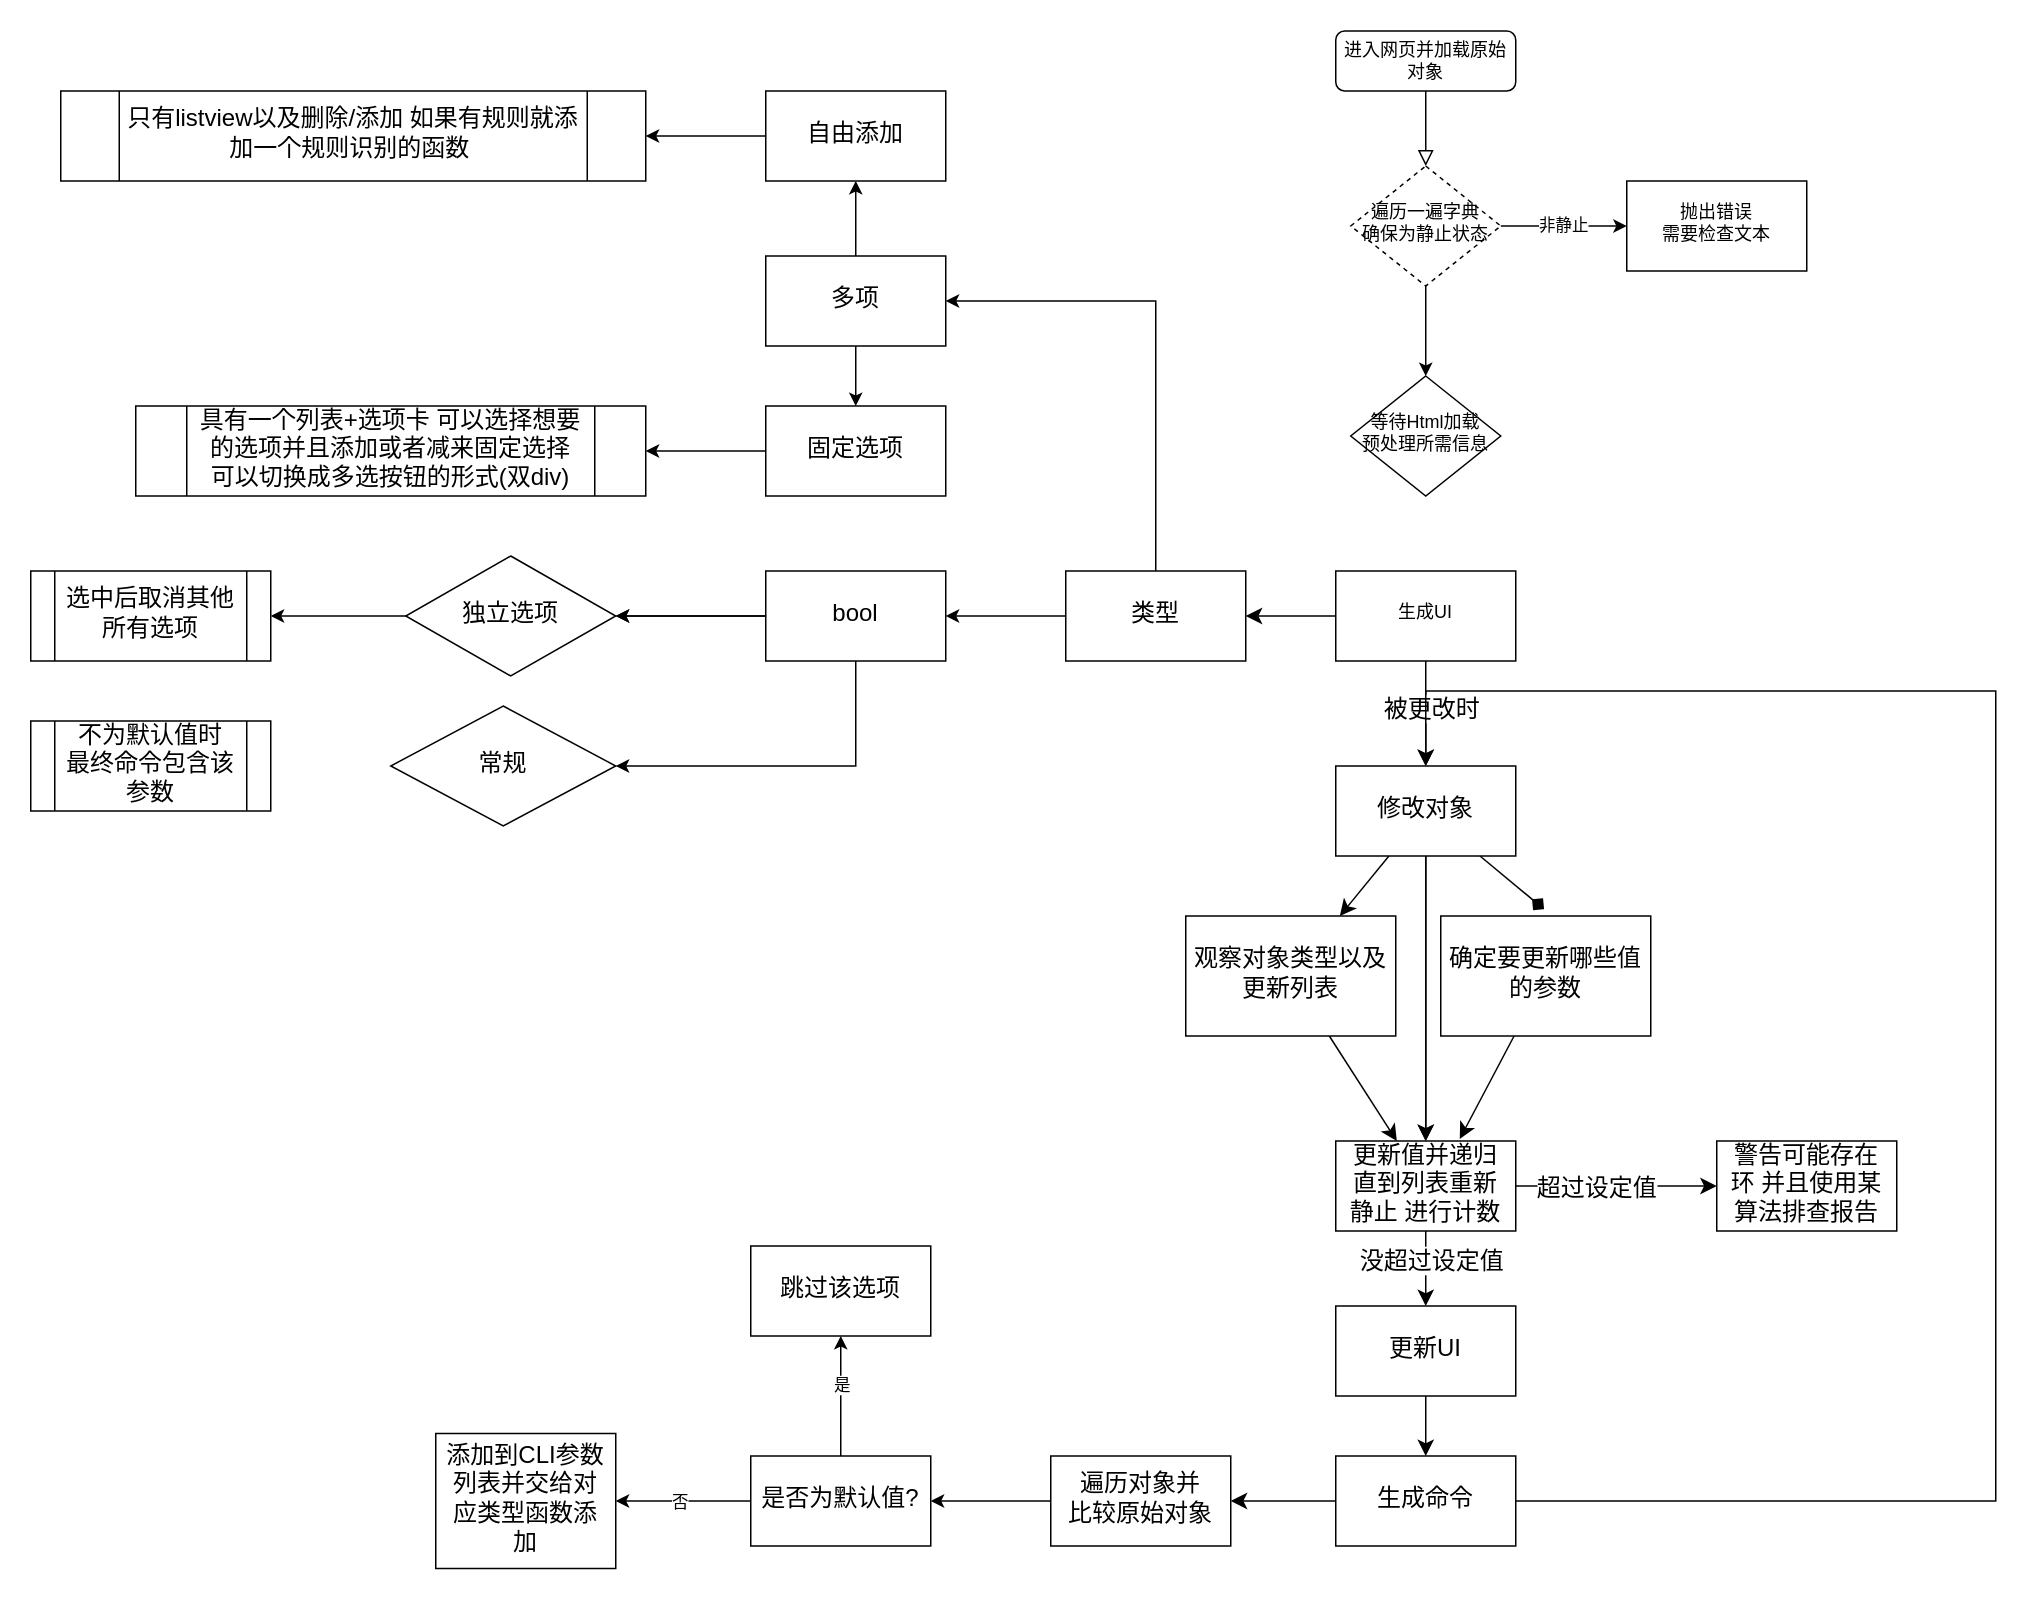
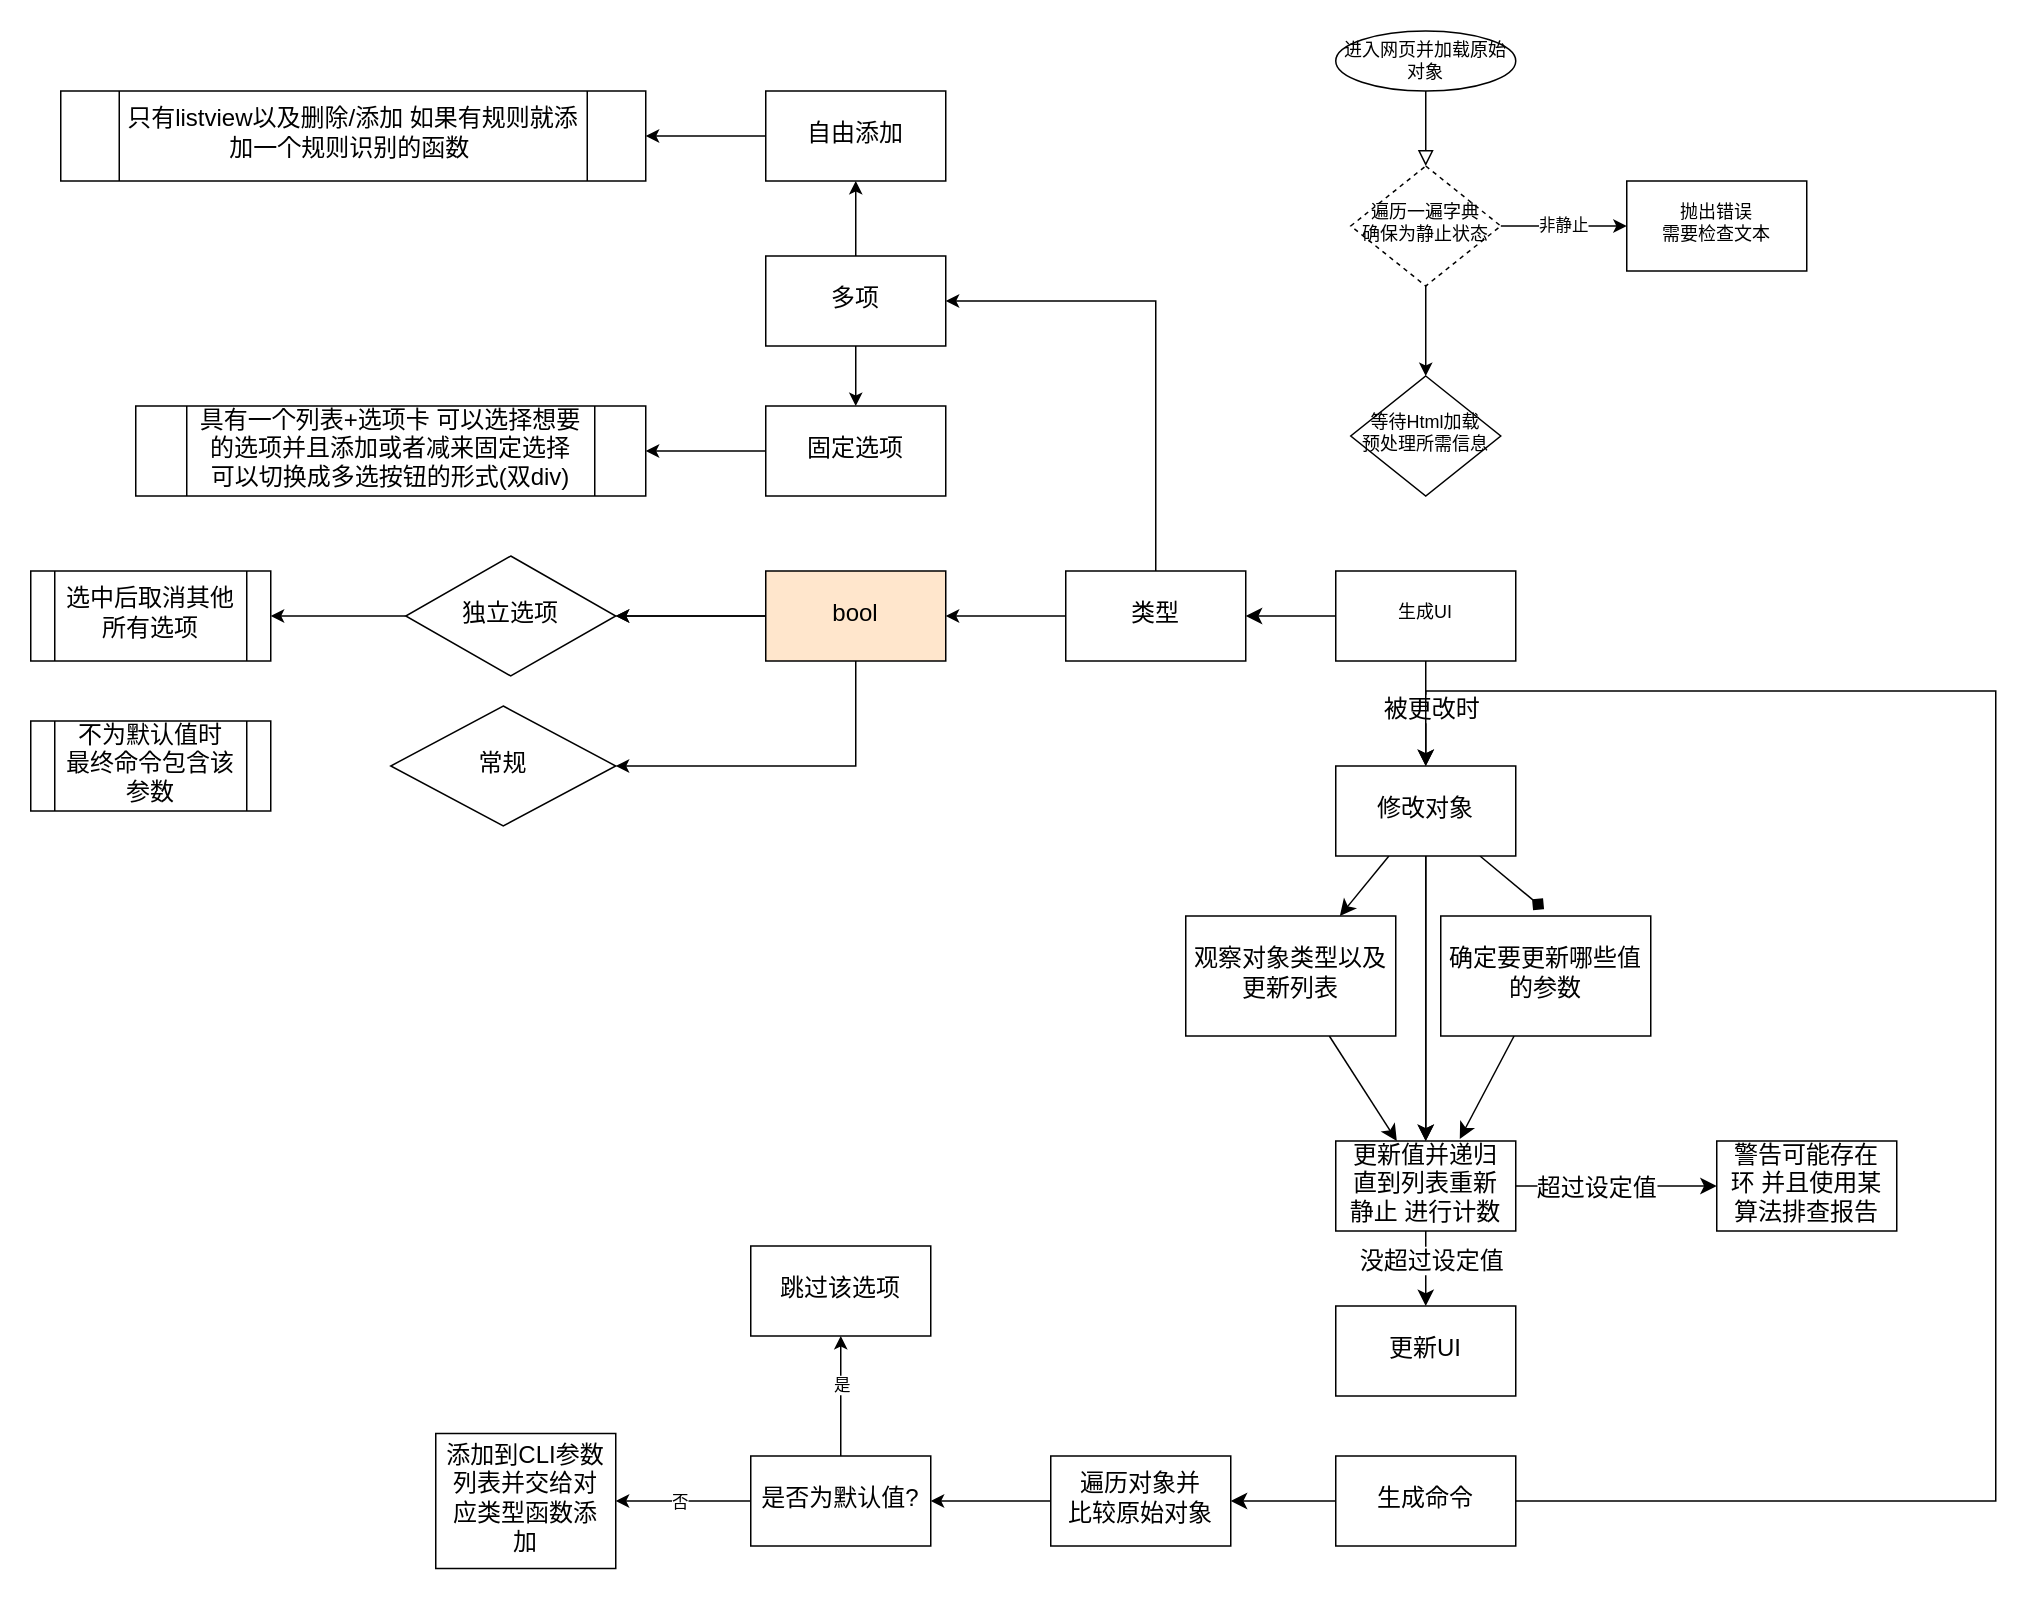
(1426, 61) -> (1426, 61)
(856, 616) -> (856, 616)
(1426, 1420) -> none
